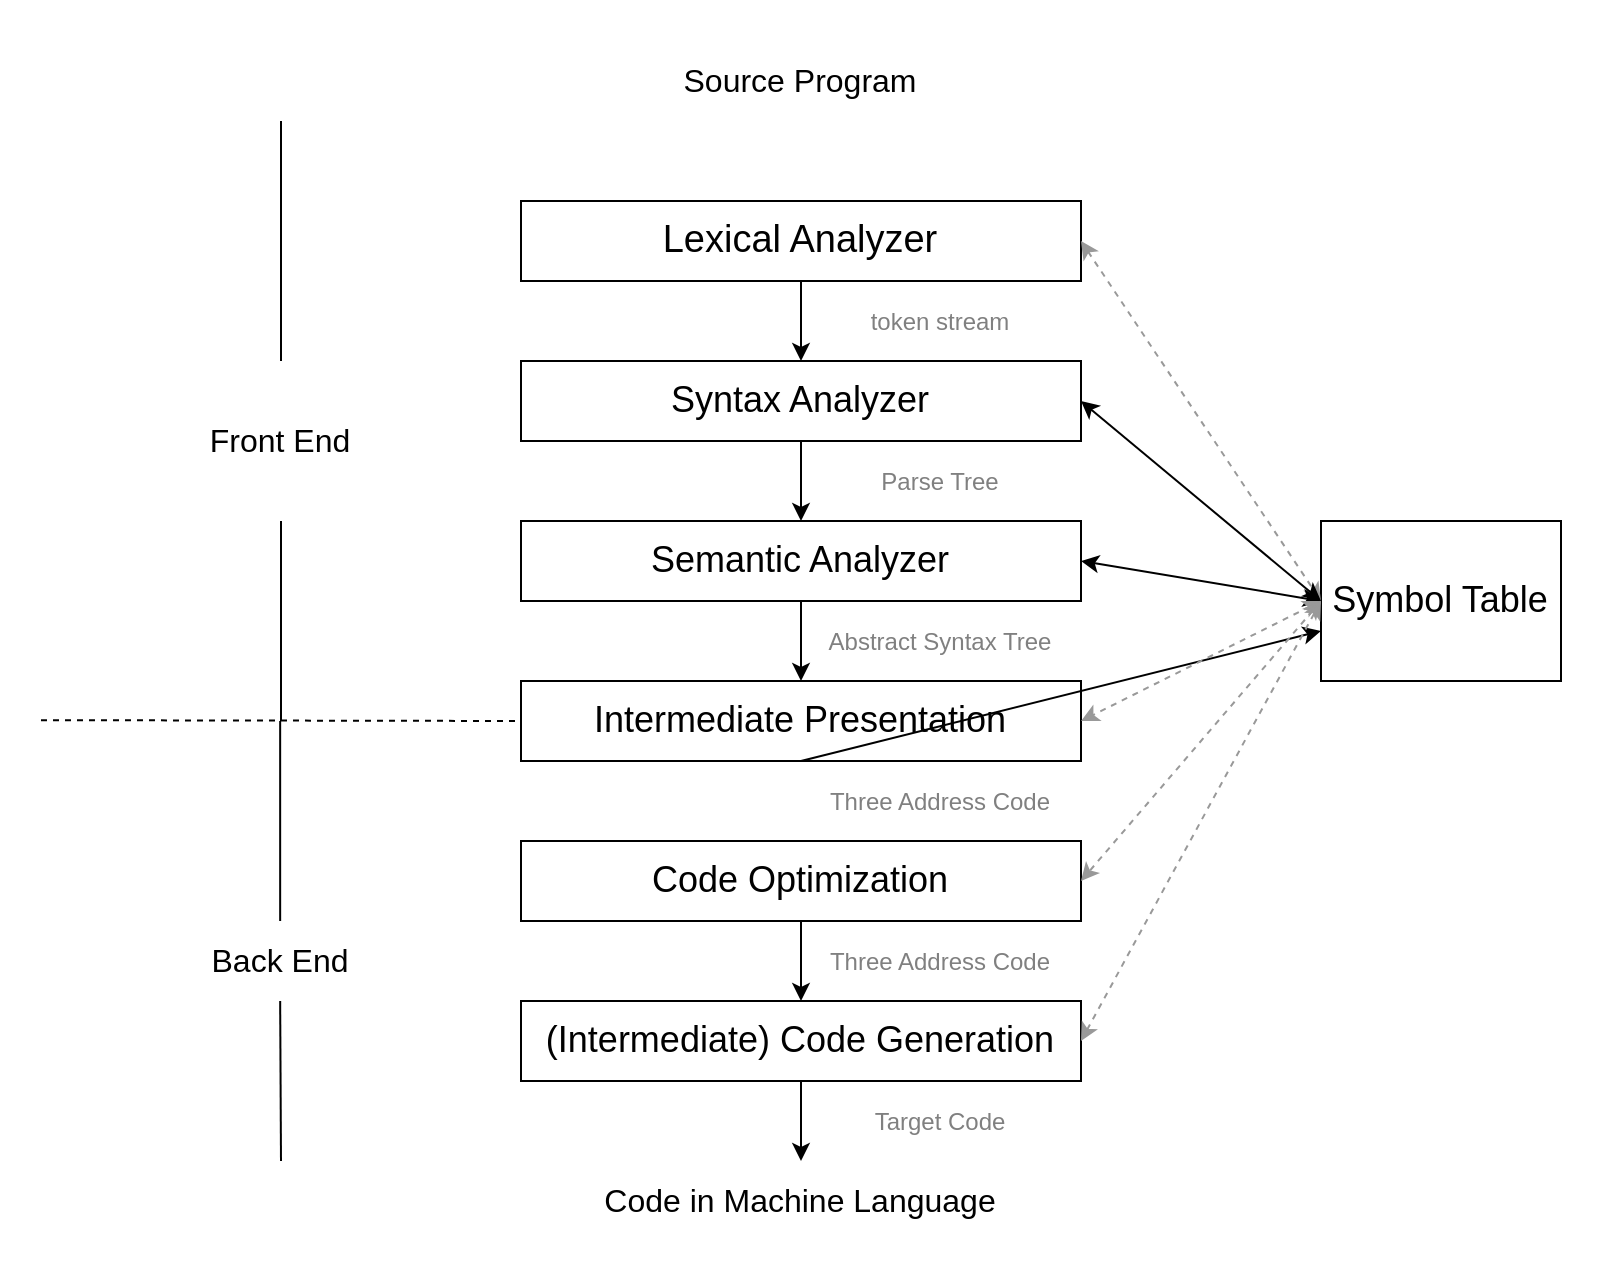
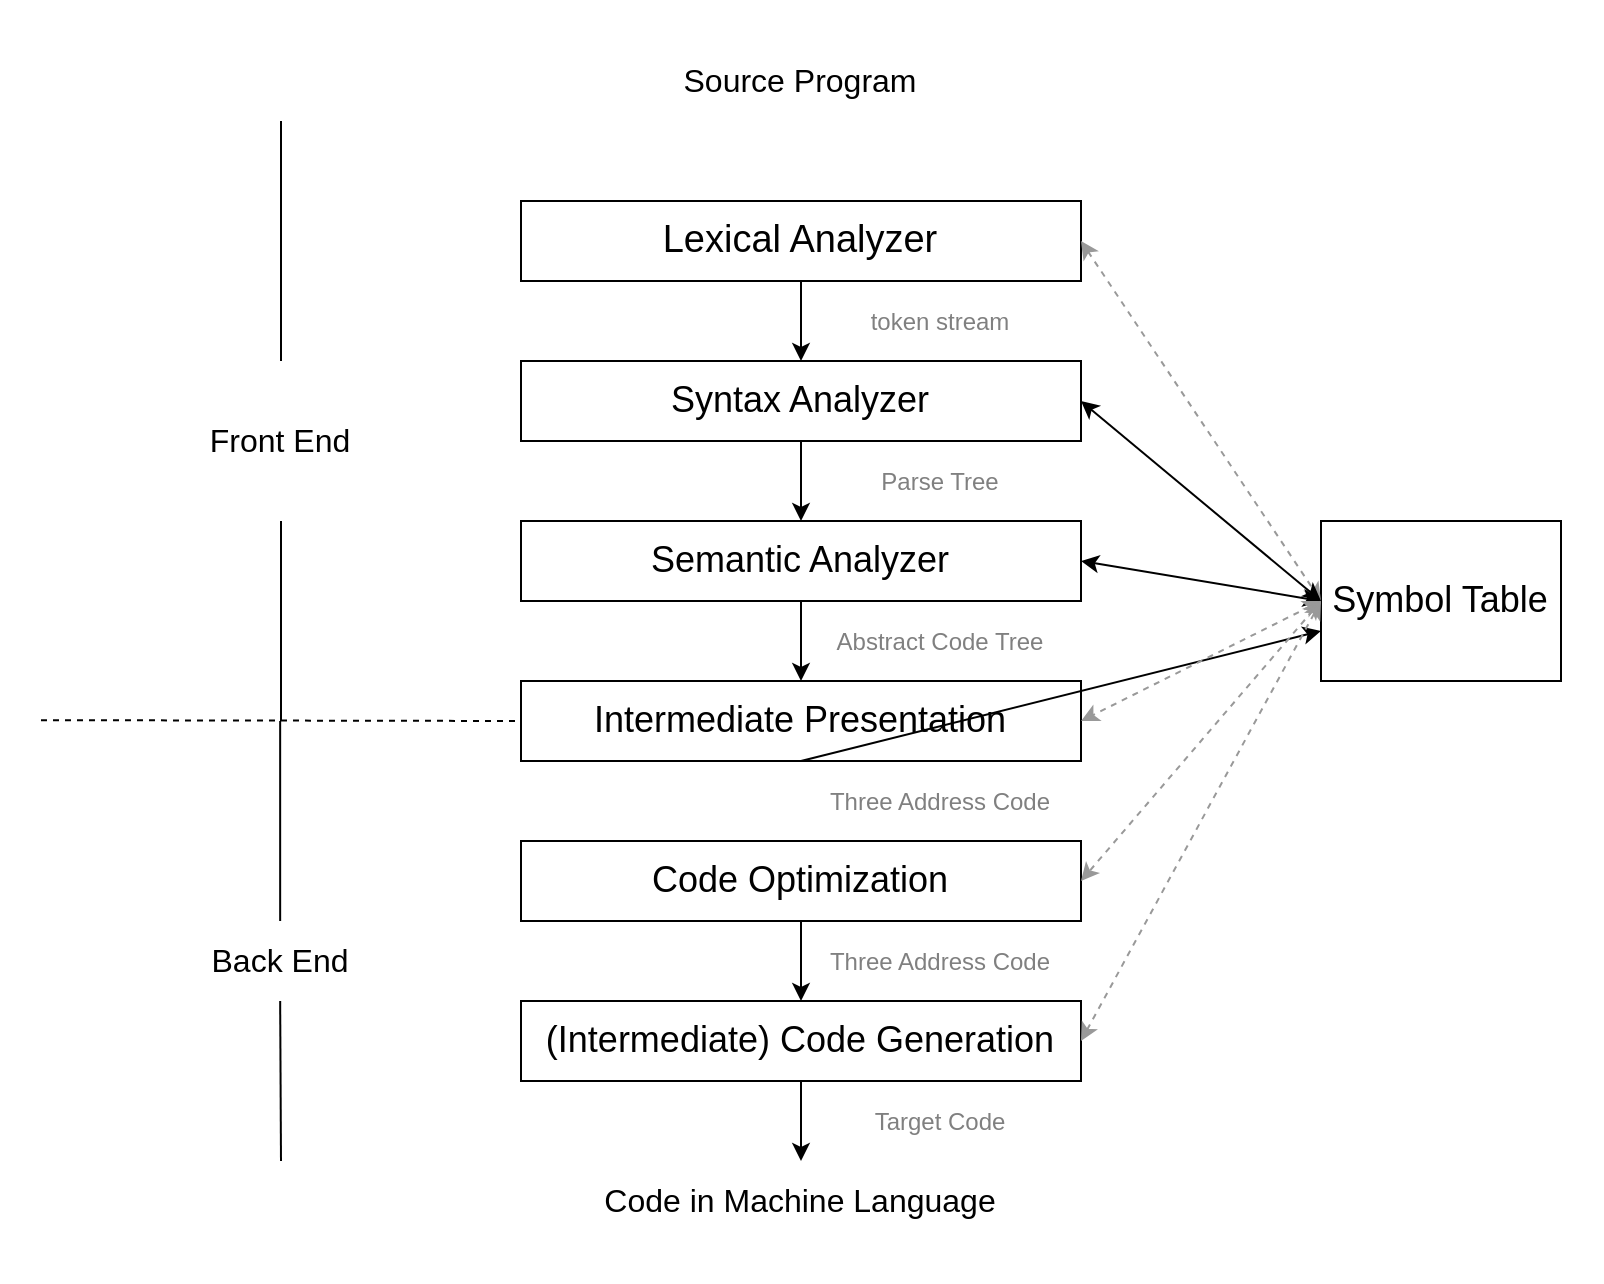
(941, 641) -> (941, 641)
